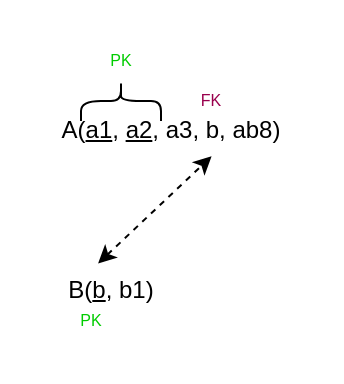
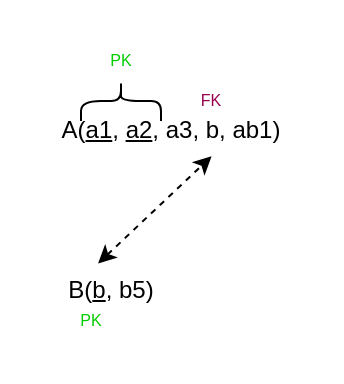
(172, 131) -> (172, 131)
(112, 291) -> (112, 291)
